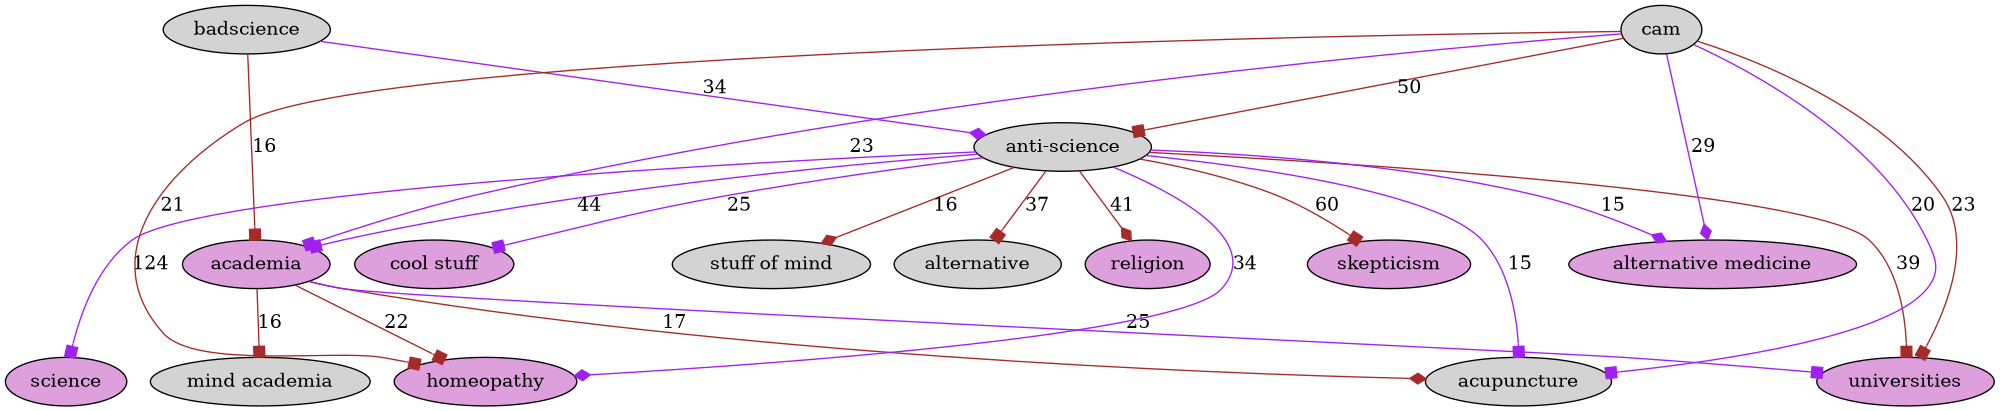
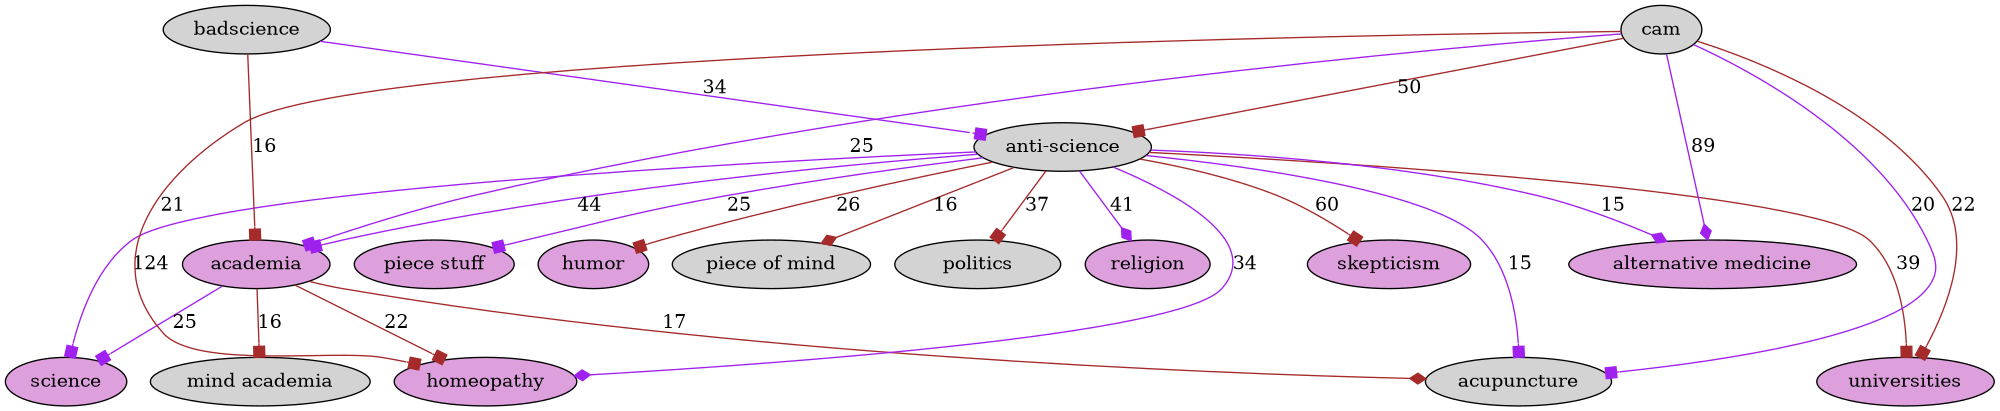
(645, 87) -> (645, 87)
(862, 147) -> (862, 147)
(1704, 147) -> (1704, 147)
(1100, 199) -> (1100, 199)
(1964, 206) -> (1964, 206)
(434, 264) -> (434, 264)
none -> (593, 264)
(771, 264) -> (771, 264)
(978, 264) -> (978, 264)
(1021, 327) -> (166, 320)
